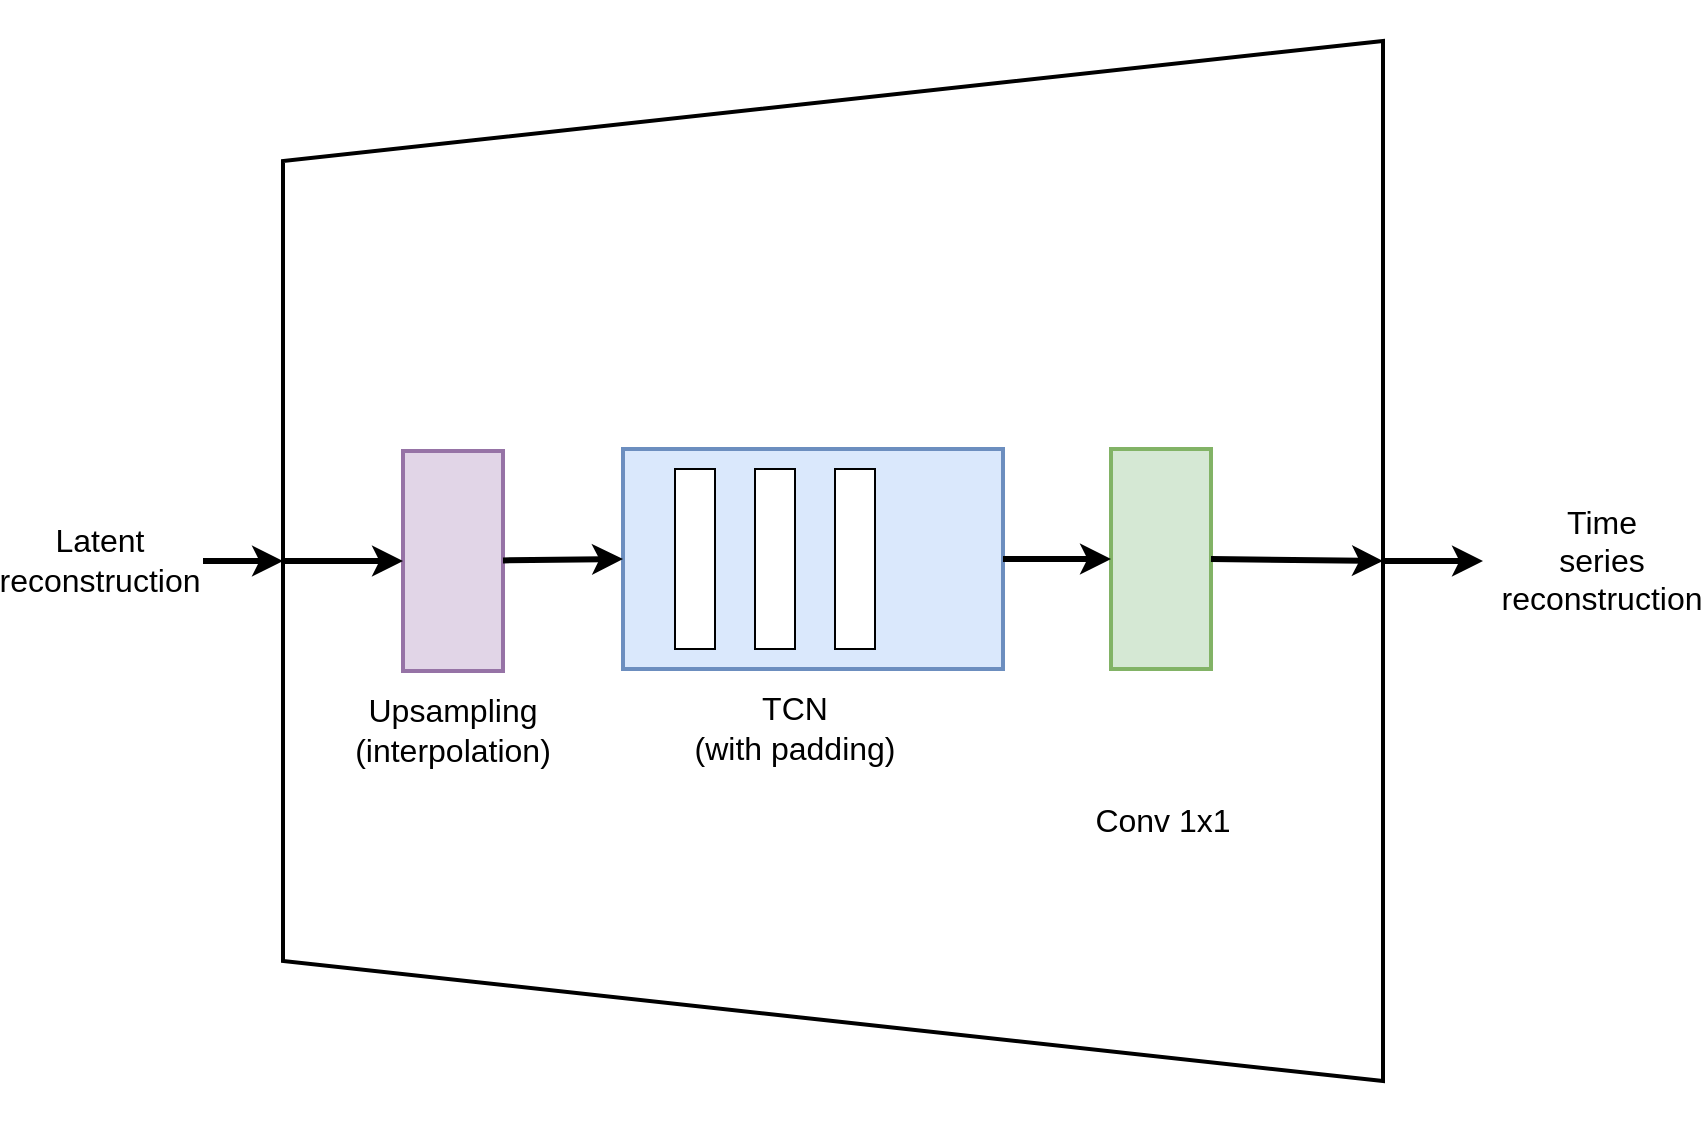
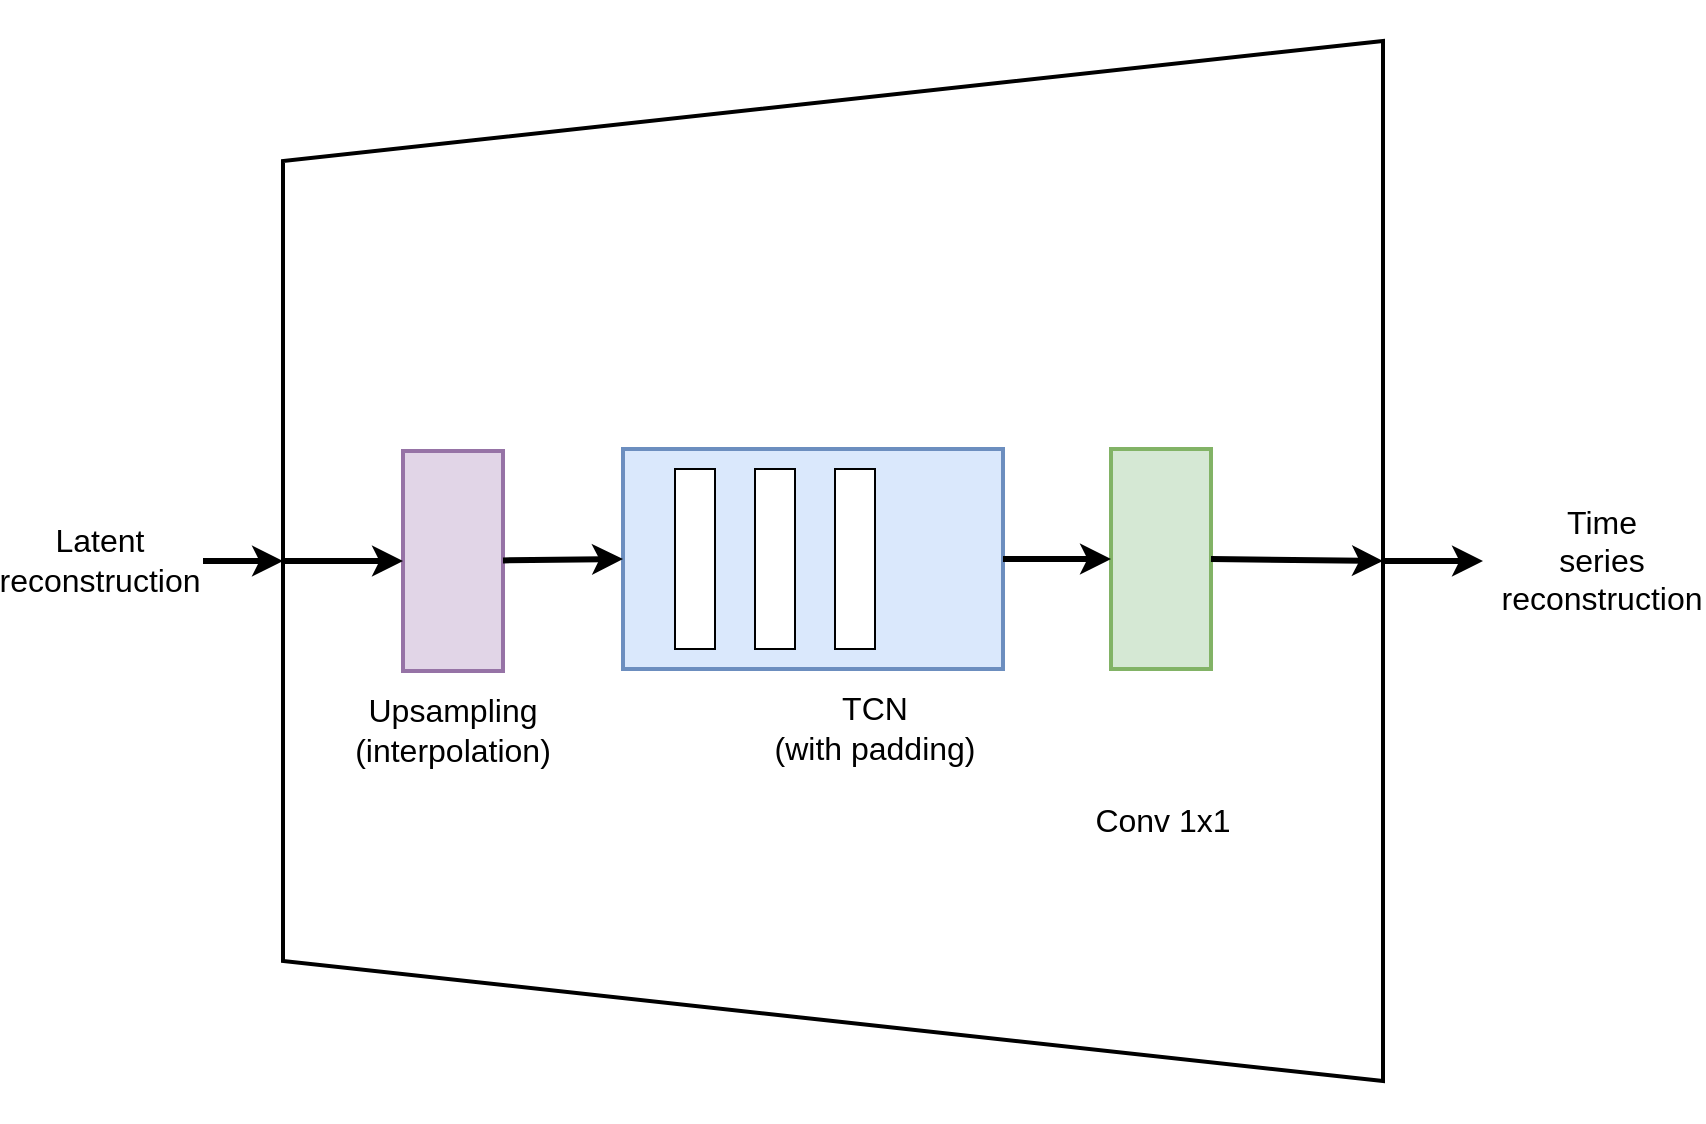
(796, 729) -> (876, 729)
